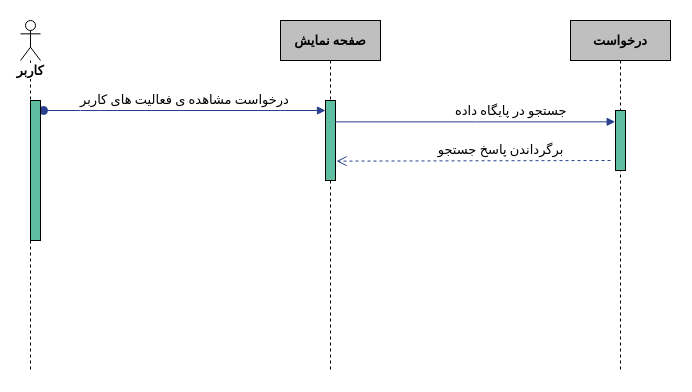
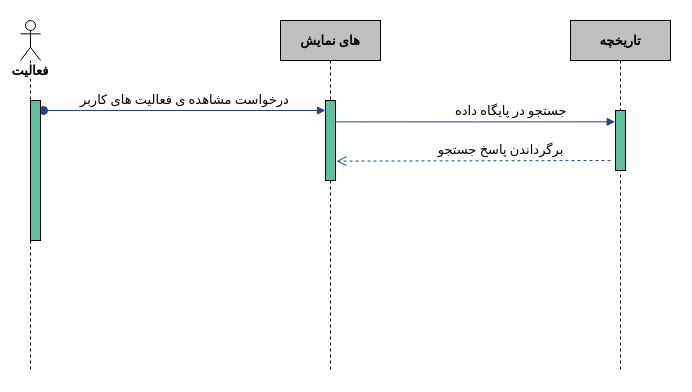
(331, 41) -> (331, 41)
(621, 41) -> (621, 41)
(31, 87) -> (31, 87)
